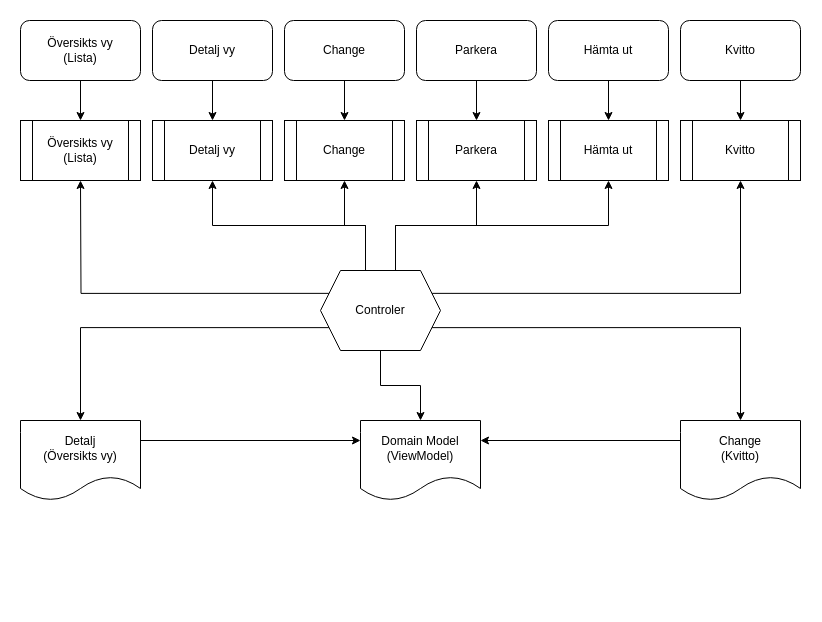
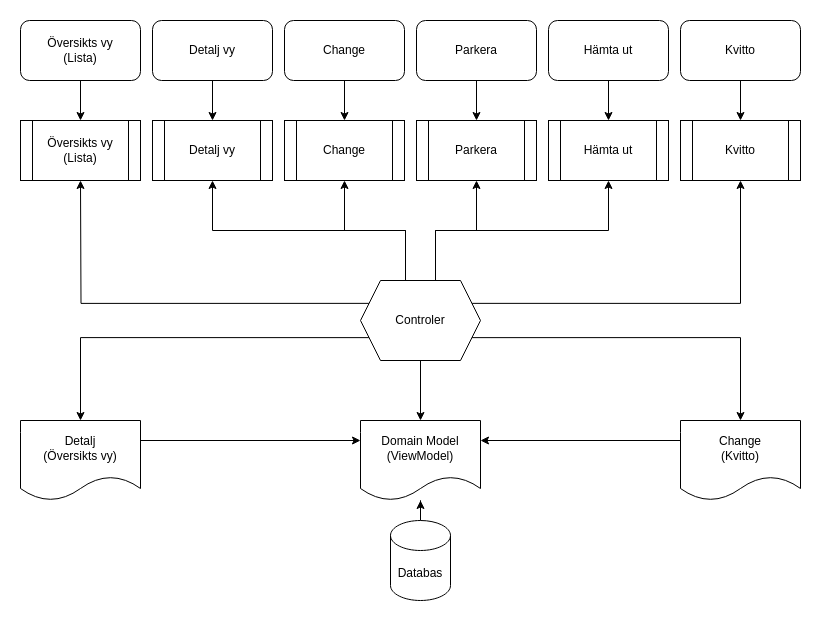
(381, 311) -> (421, 321)
none -> (421, 507)
none -> (421, 561)
